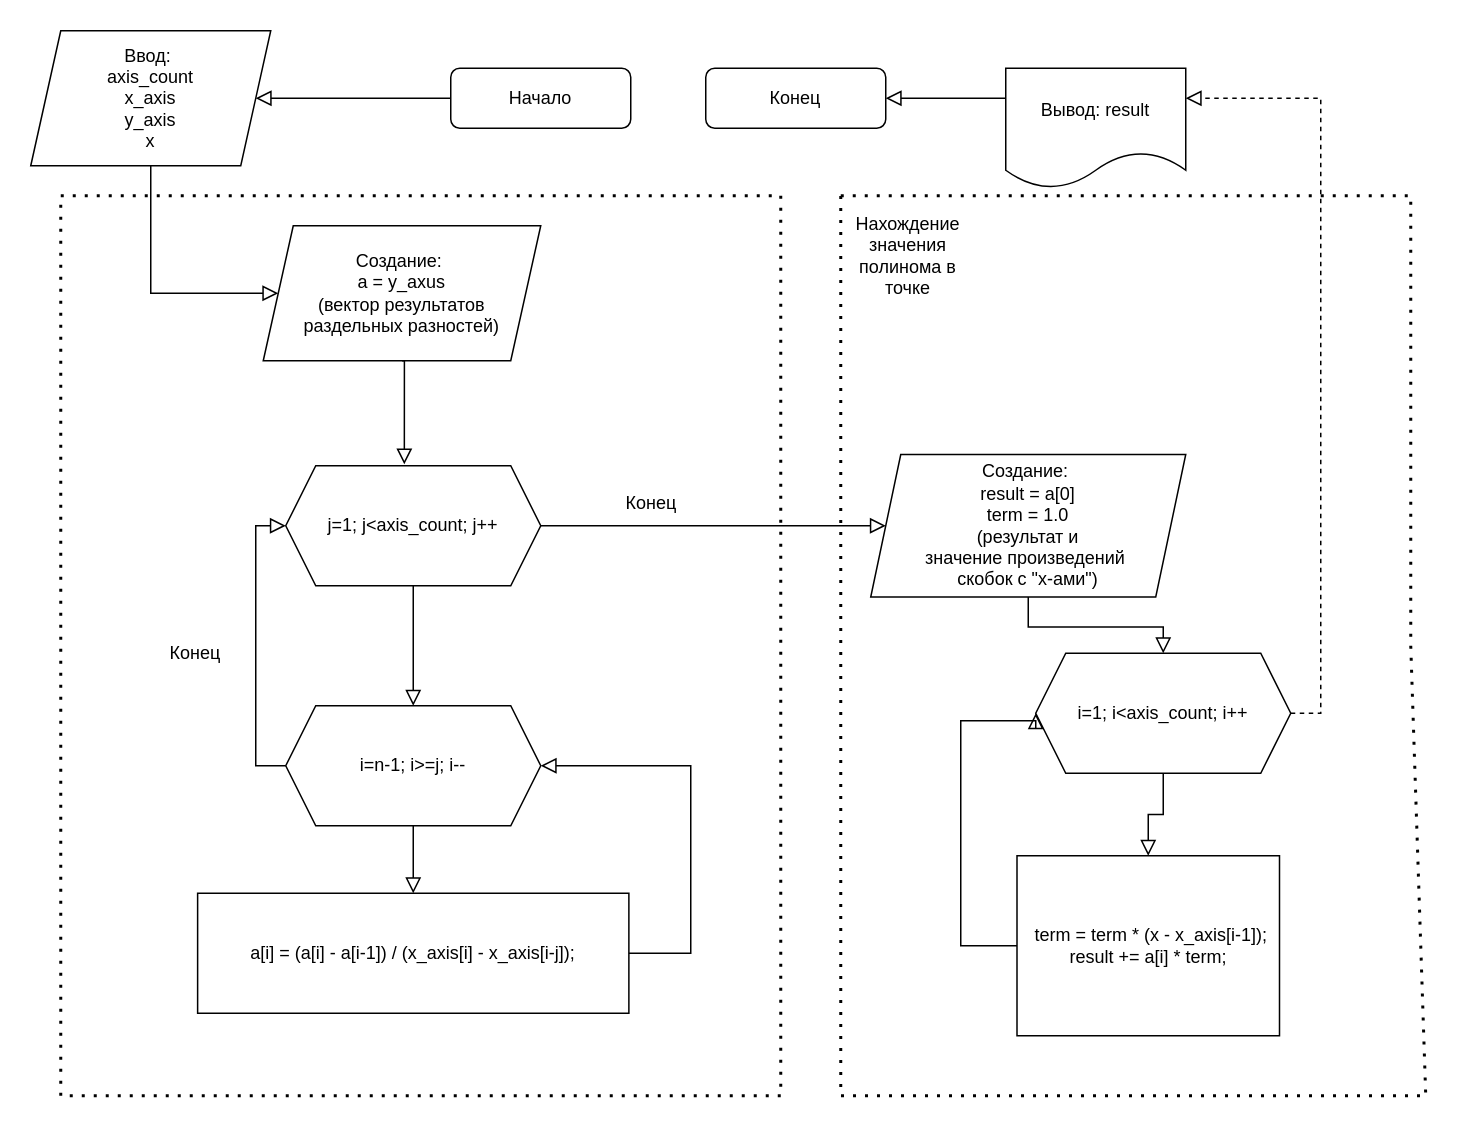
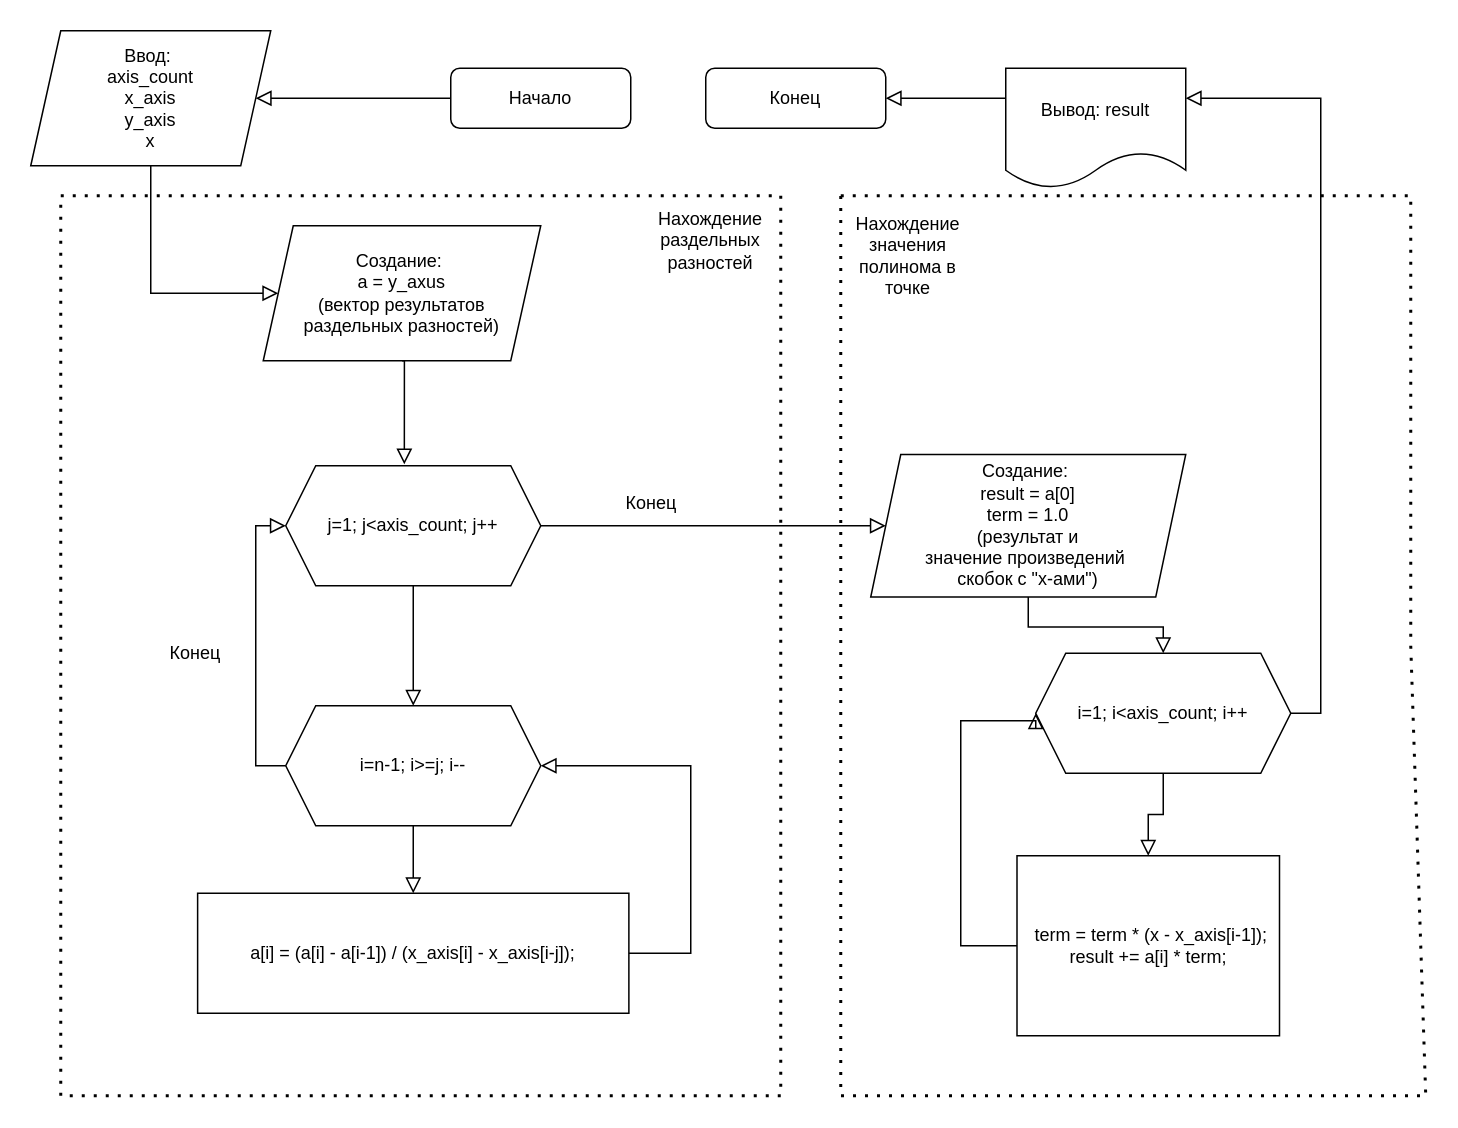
none -> (713, 241)
(1321, 360) -> (1321, 360)
